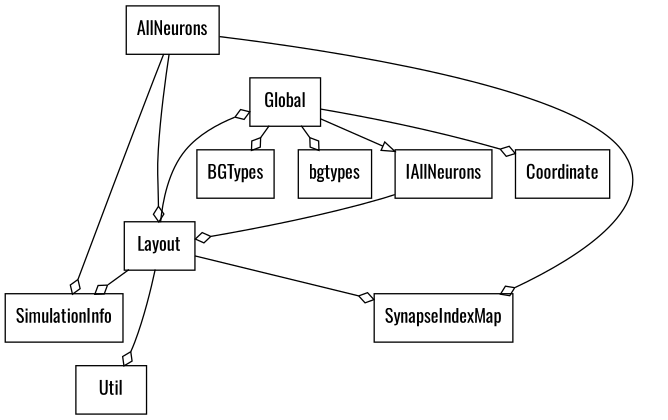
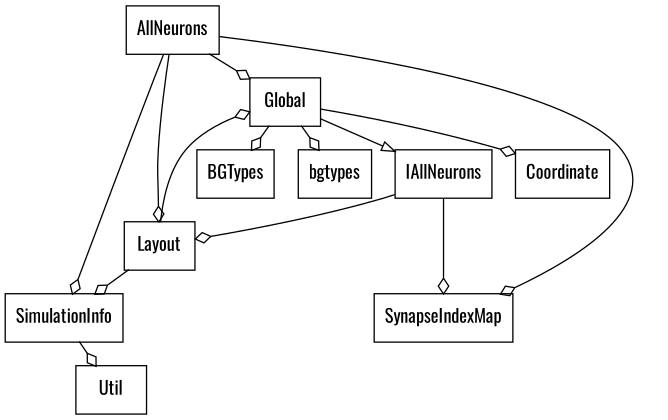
none -> (222, 62)
(277, 276) -> (444, 238)
(145, 311) -> (83, 347)
